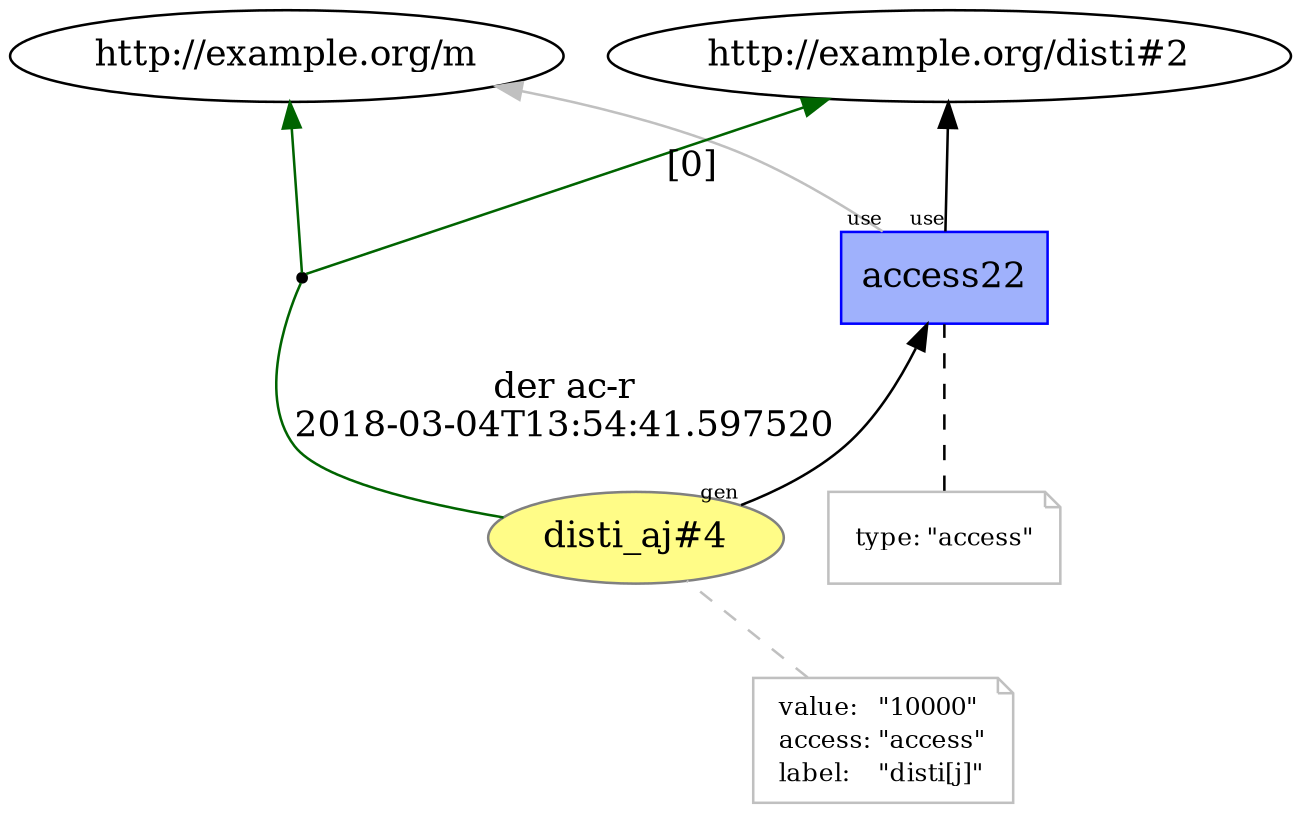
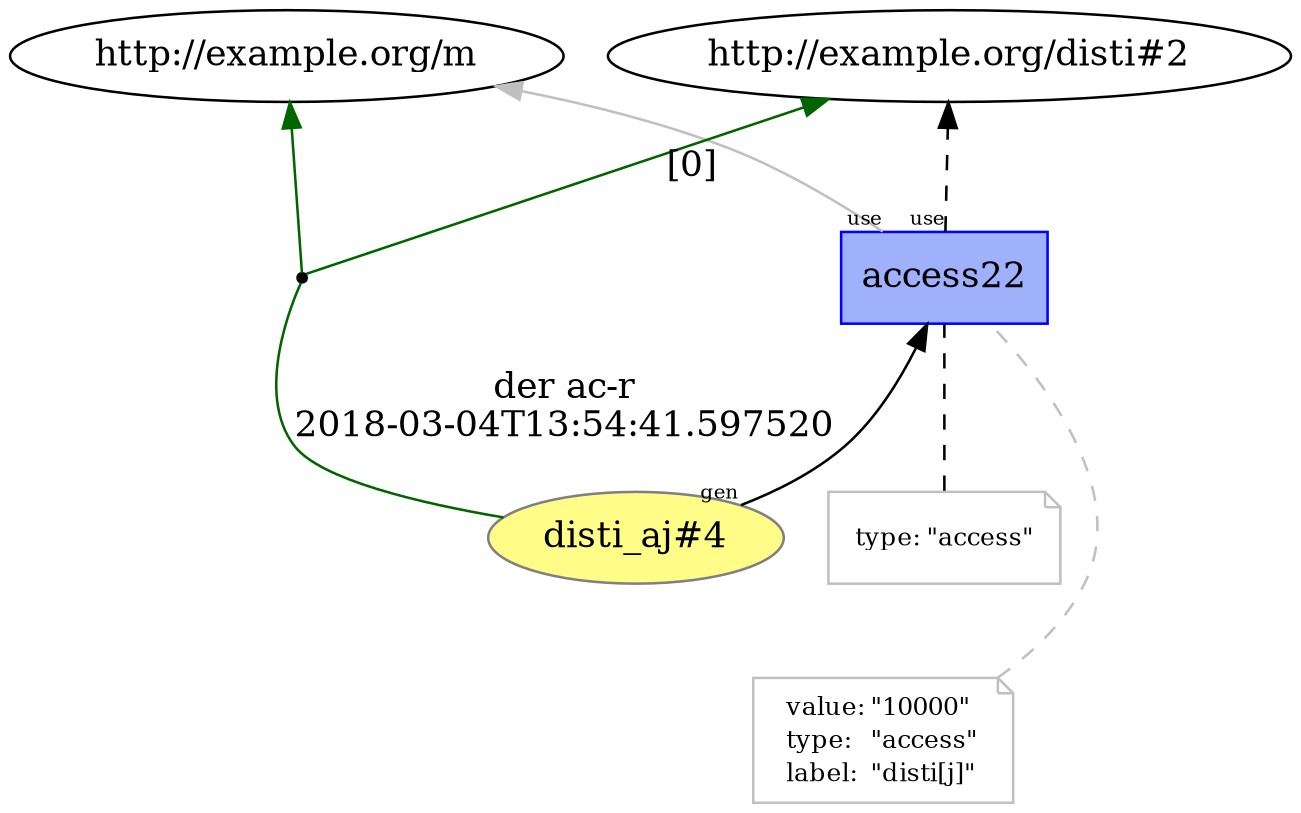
(947, 180) -> (947, 180)
(747, 629) -> (1095, 504)
(826, 740) -> (819, 740)
